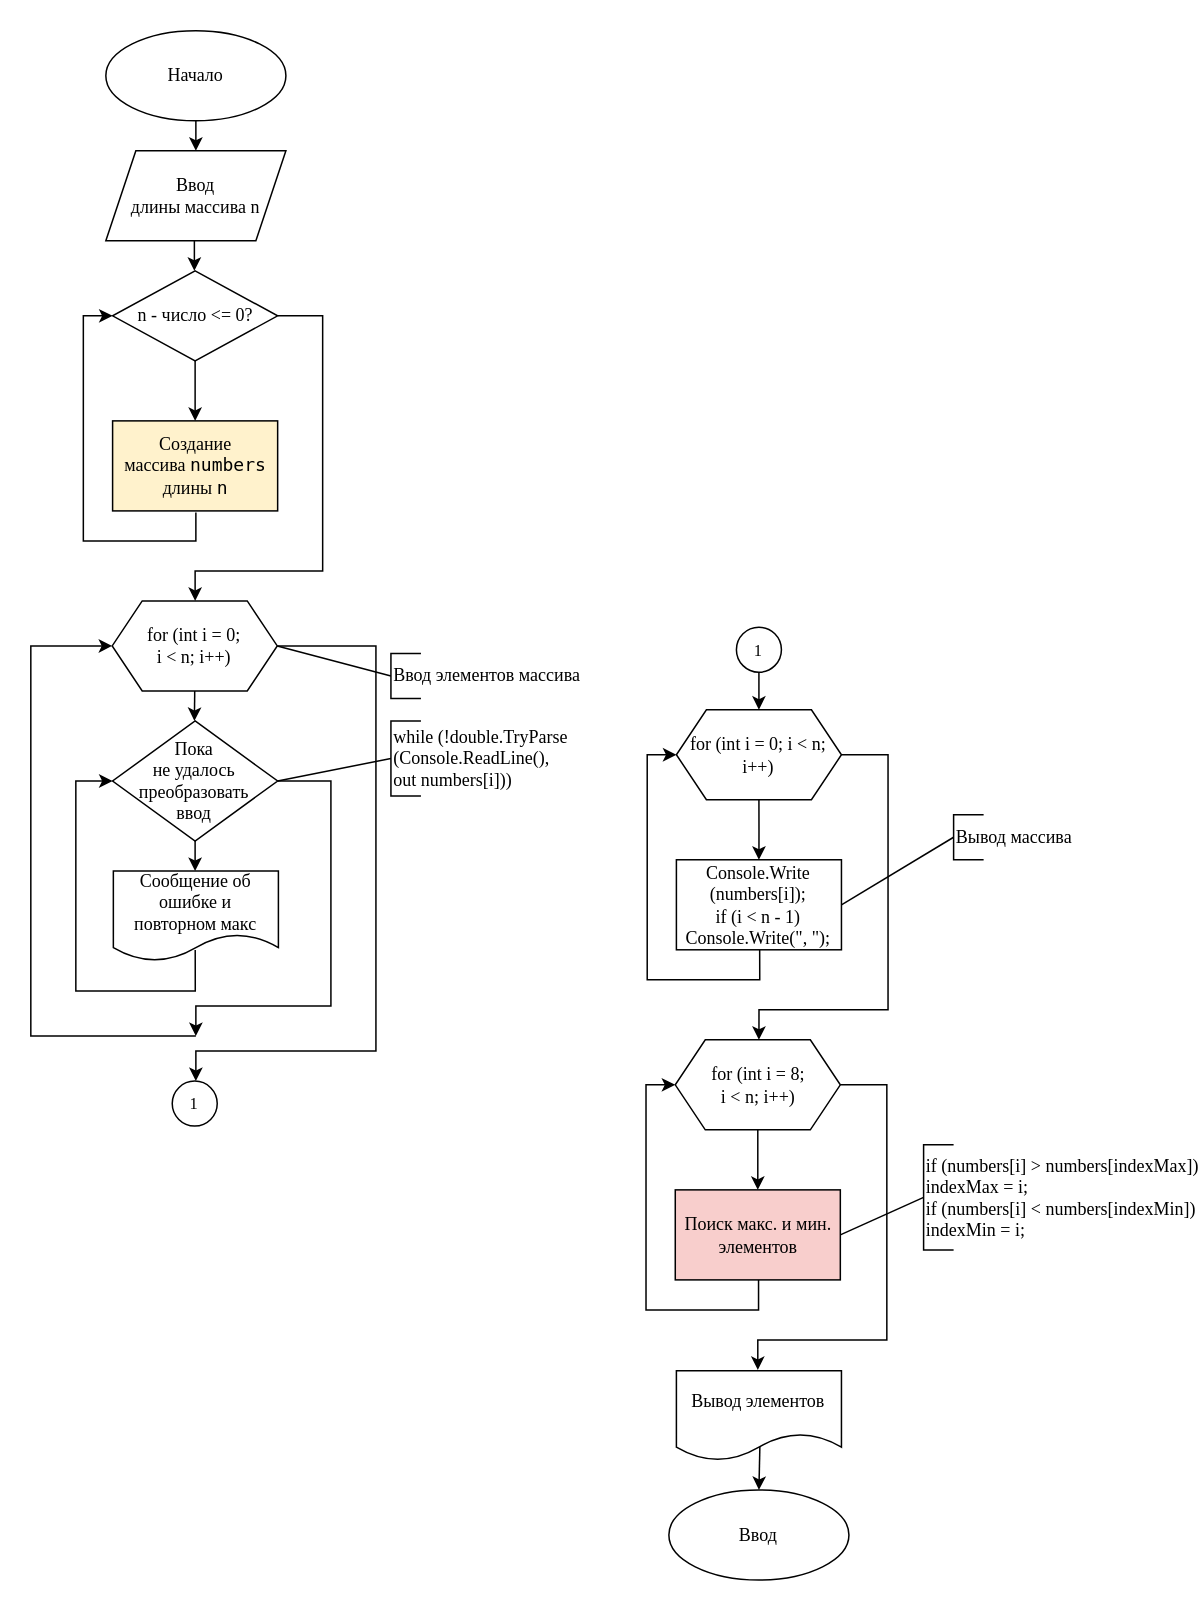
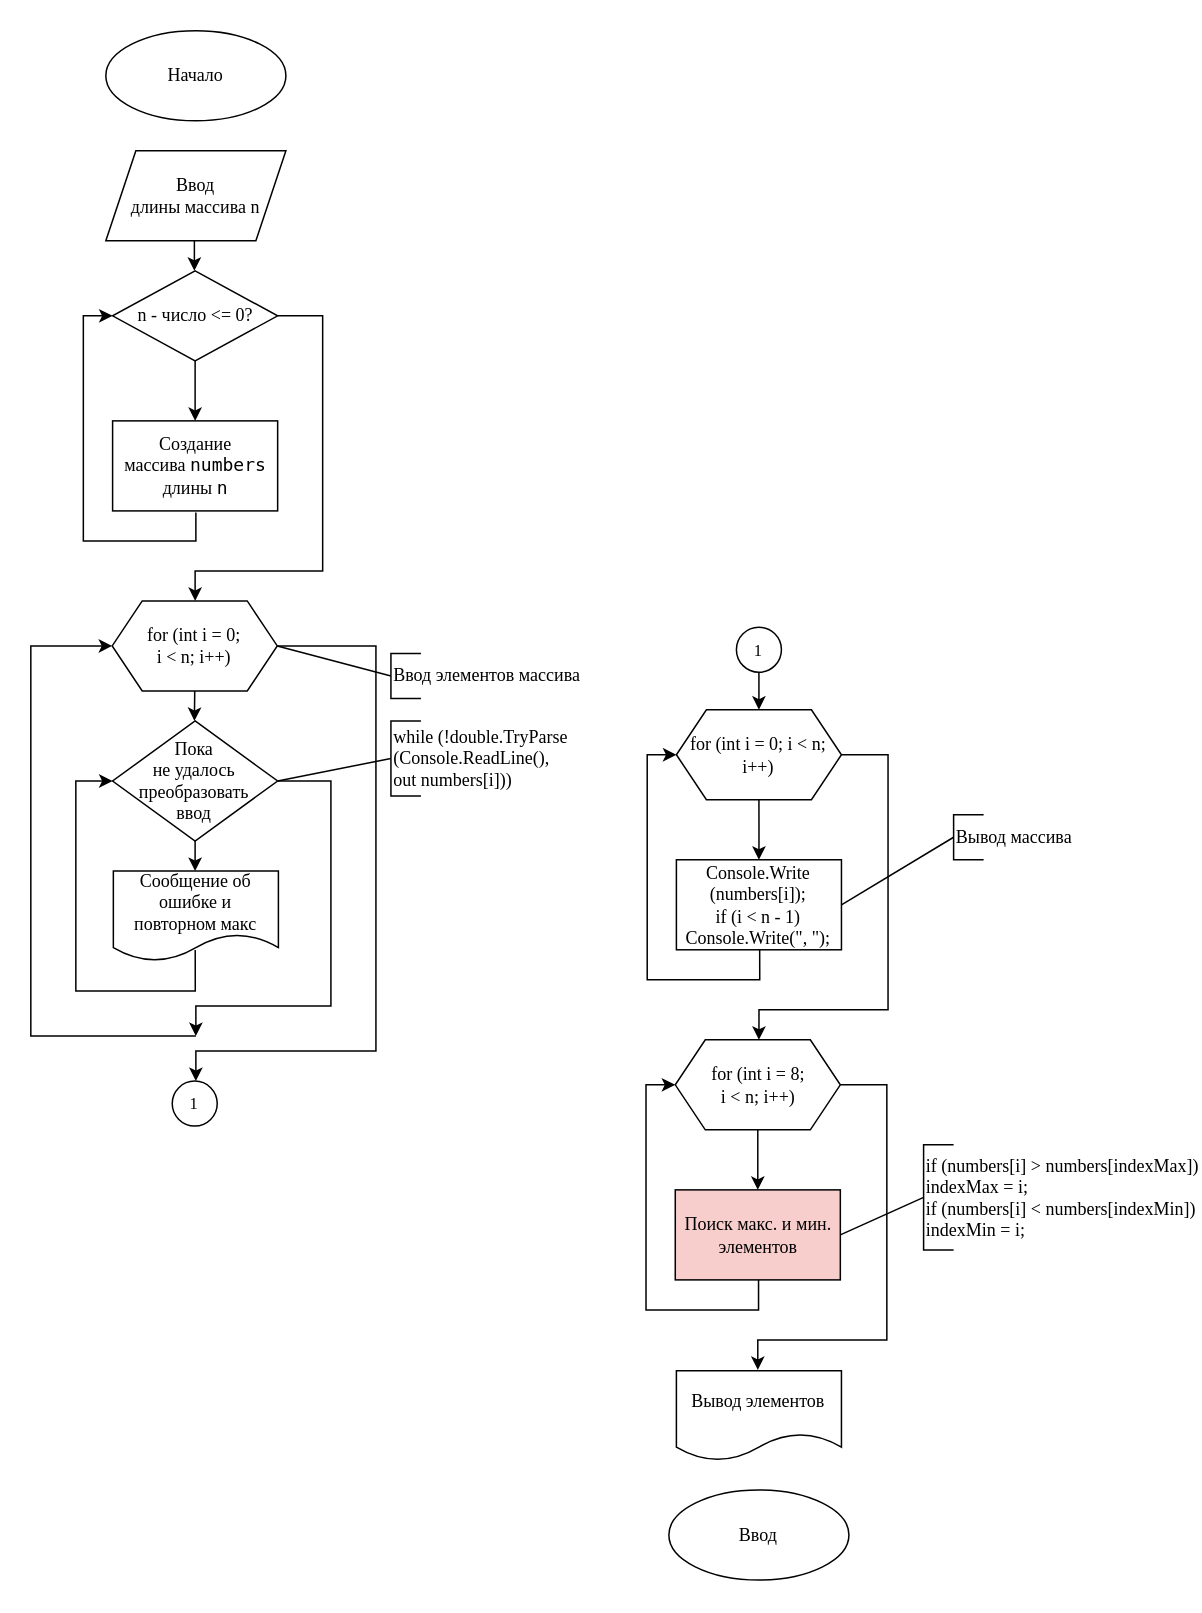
(196, 131) -> none
(195, 466) -> (195, 466)
(759, 1463) -> none
